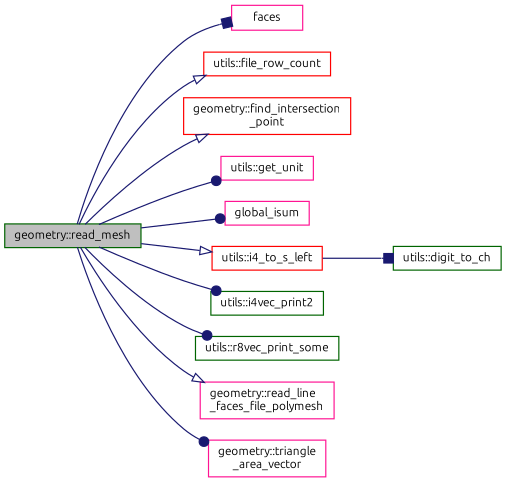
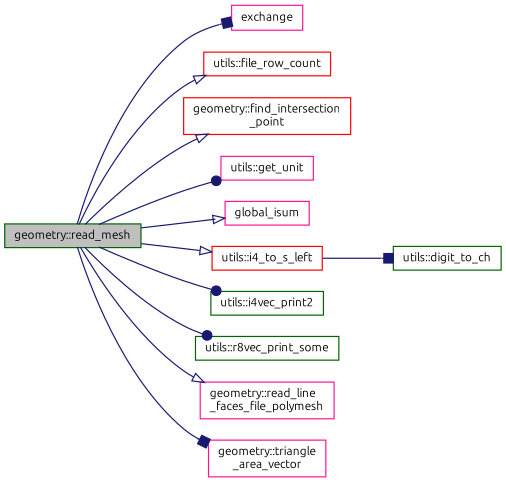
(267, 18) -> (267, 18)
(178, 224) -> (178, 224)
(124, 354) -> (124, 354)
